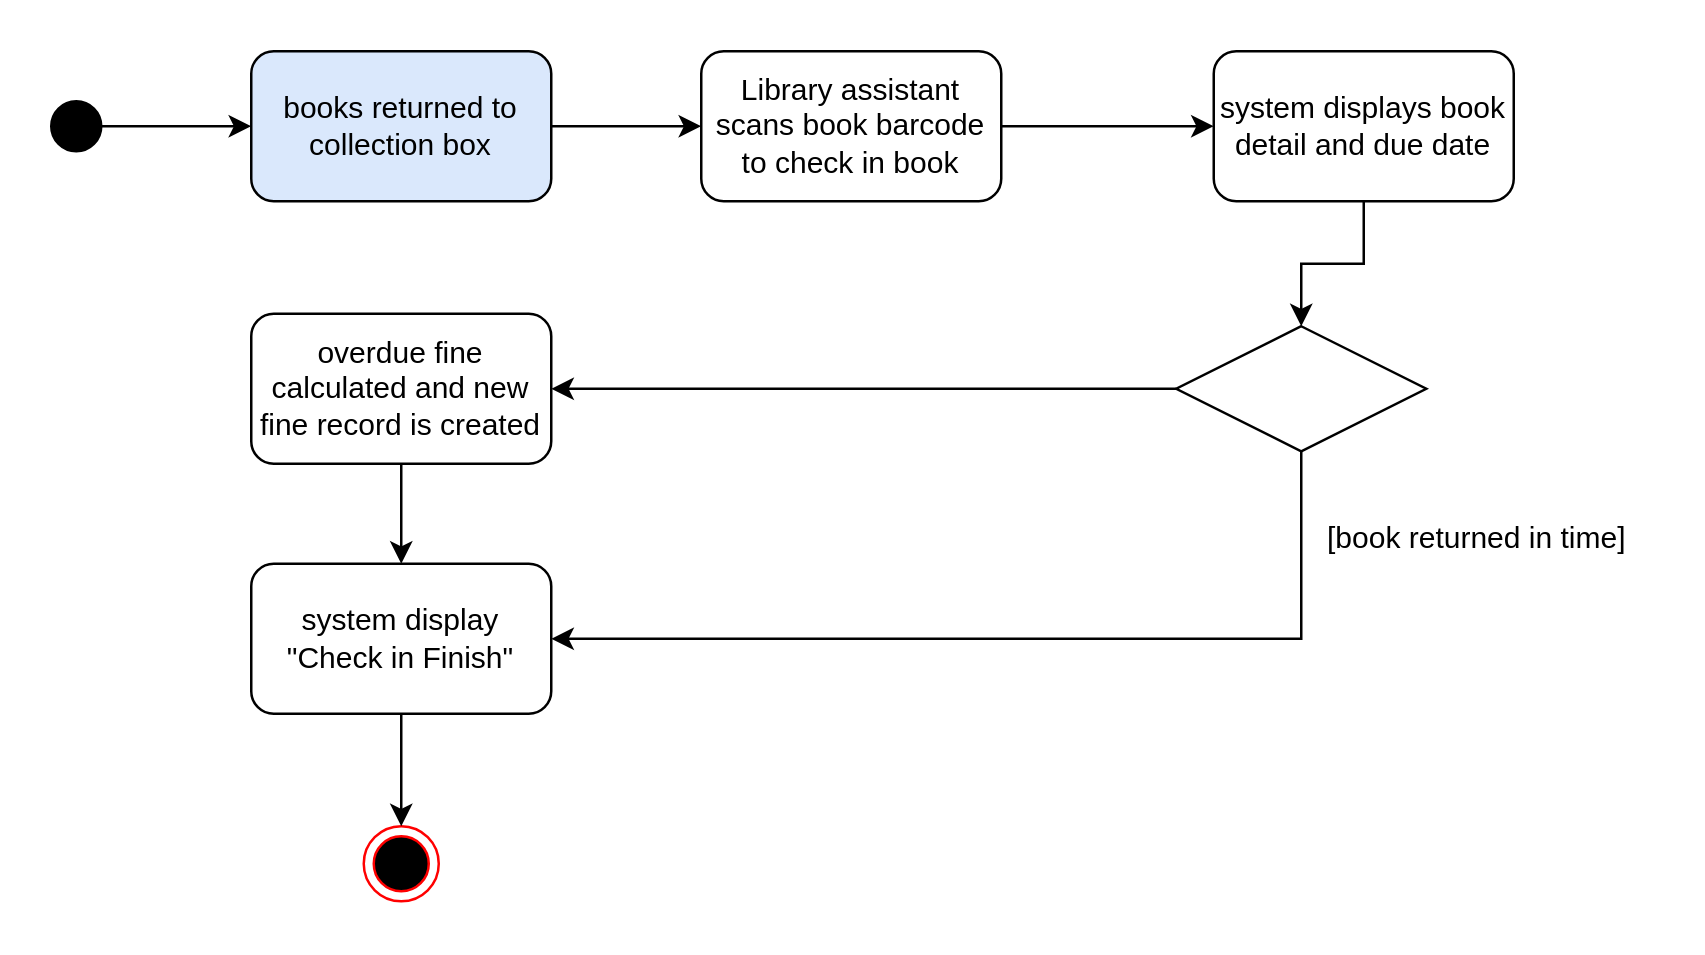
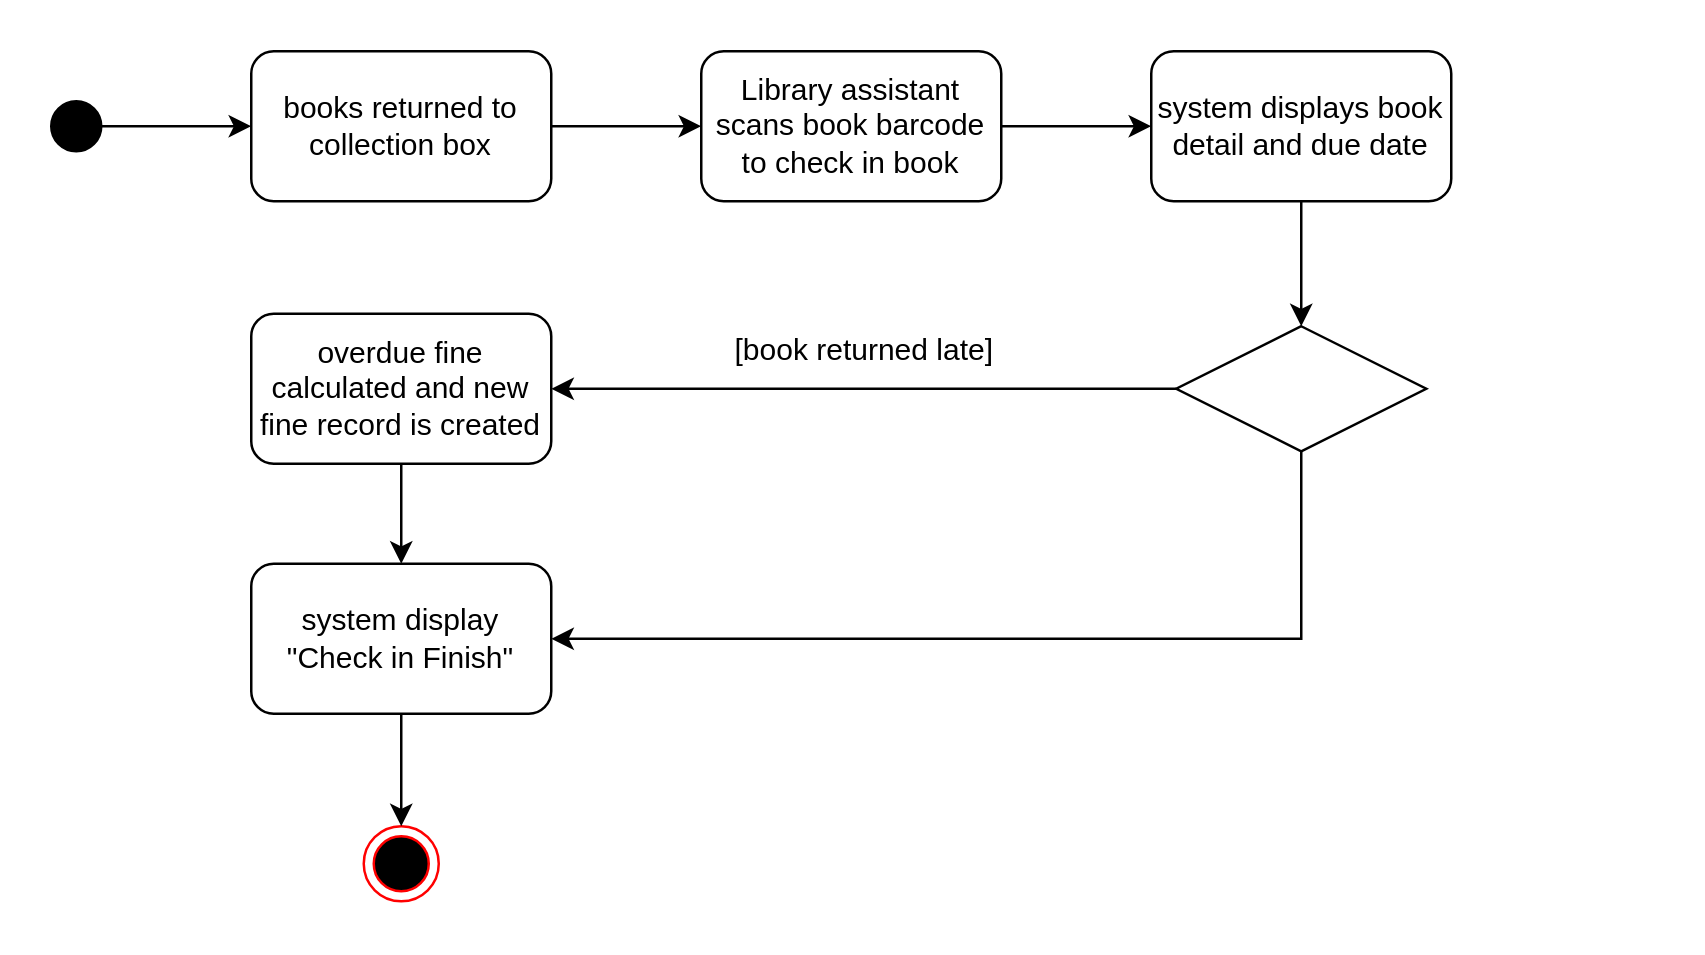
(401, 126) -> (401, 126)
(1364, 126) -> (1301, 126)
none -> (864, 351)
(1476, 539) -> none
